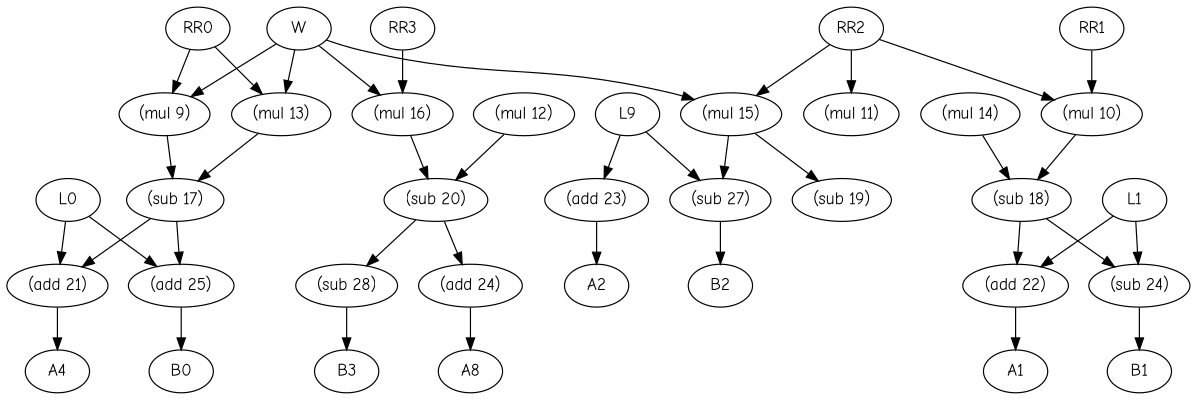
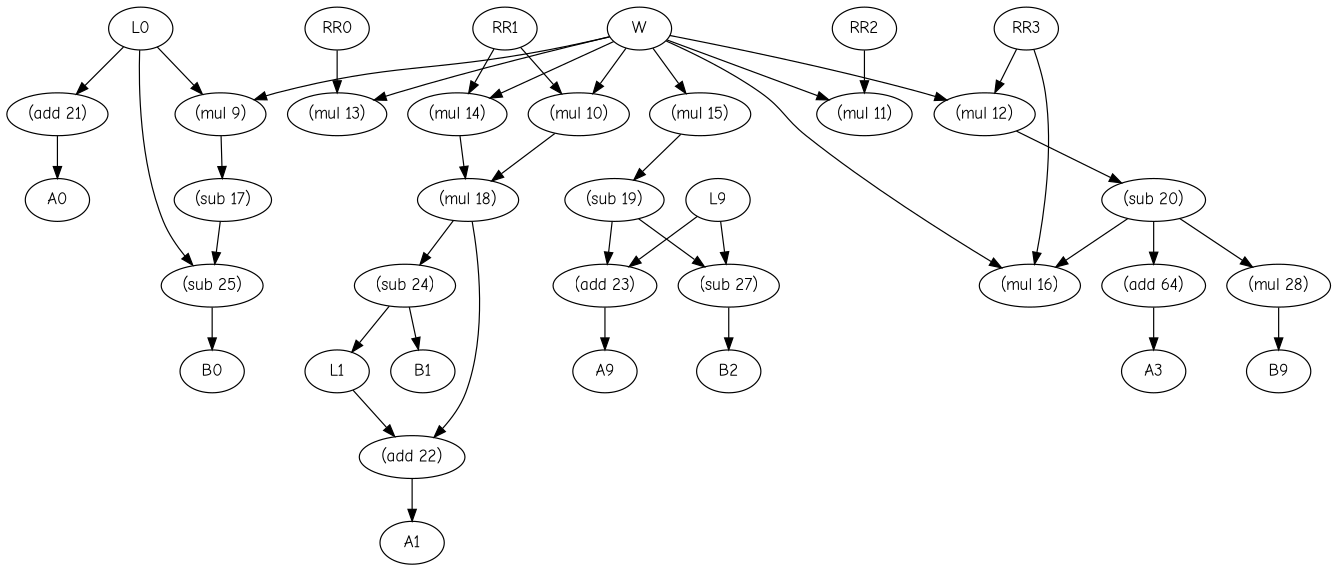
none -> (803, 63)
none -> (1008, 65)
(184, 66) -> (176, 66)
none -> (484, 66)
(798, 66) -> none
none -> (557, 67)
none -> (742, 68)
(961, 68) -> (613, 66)
(727, 151) -> (660, 234)
(417, 152) -> (1097, 239)
(233, 153) -> none
(1022, 200) -> (468, 200)
(127, 235) -> none
none -> (610, 237)
(1137, 237) -> (374, 324)
(181, 286) -> (212, 286)
(347, 286) -> (1279, 286)
(470, 286) -> (1154, 286)
(597, 286) -> (605, 371)
(57, 371) -> (57, 200)
(347, 371) -> (1279, 371)
(470, 371) -> (1154, 371)
